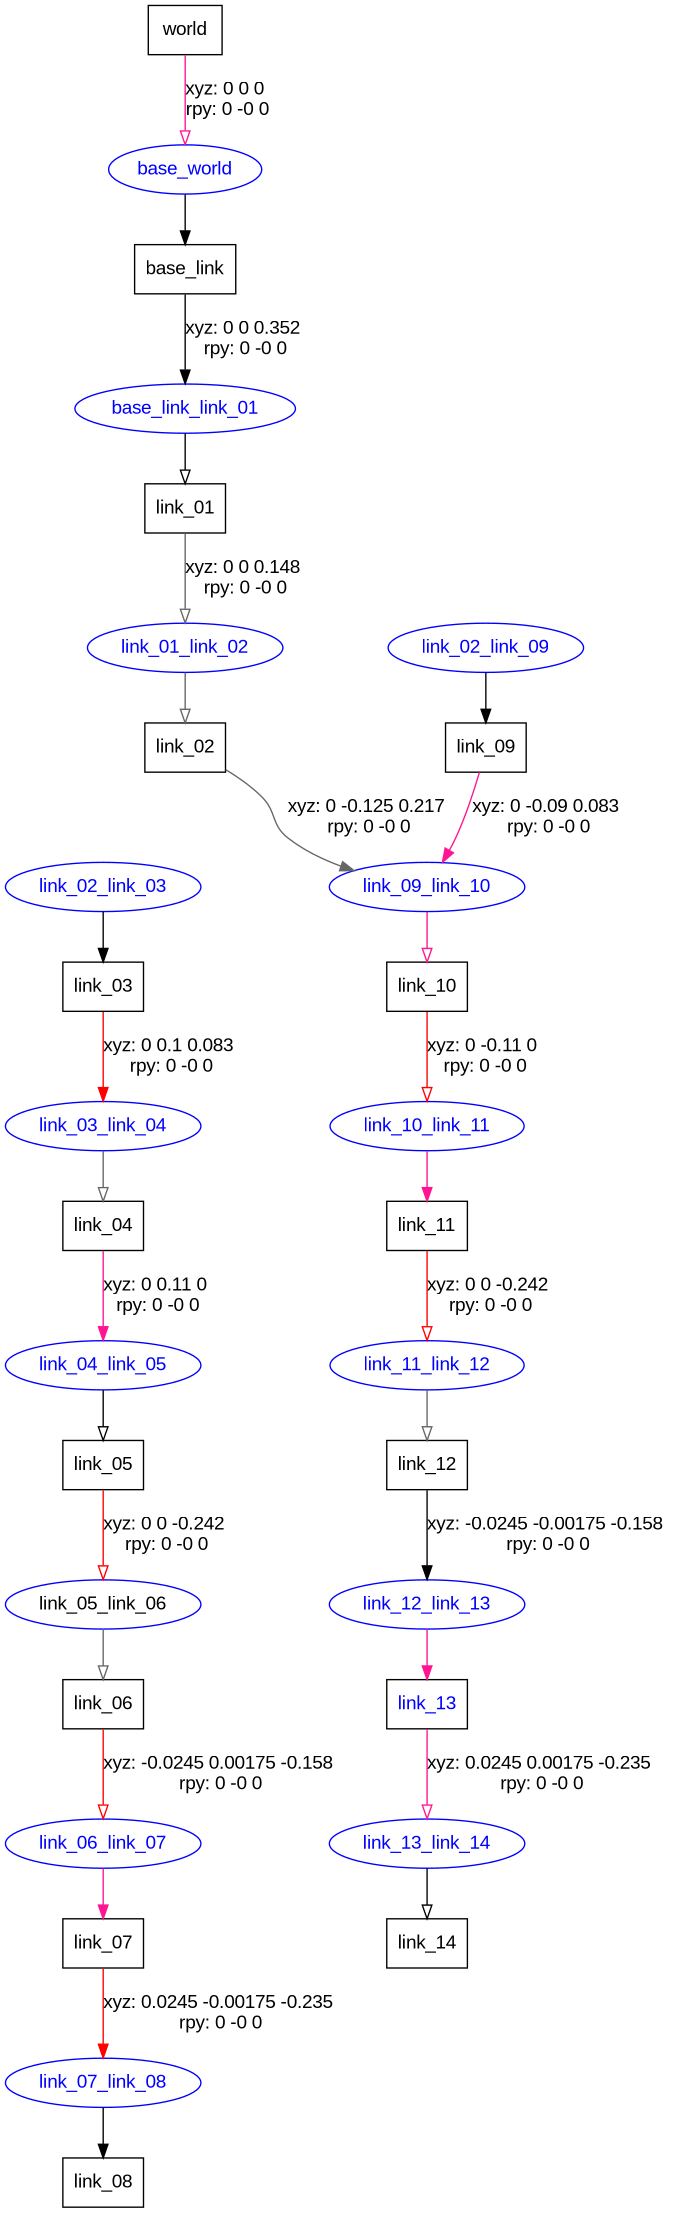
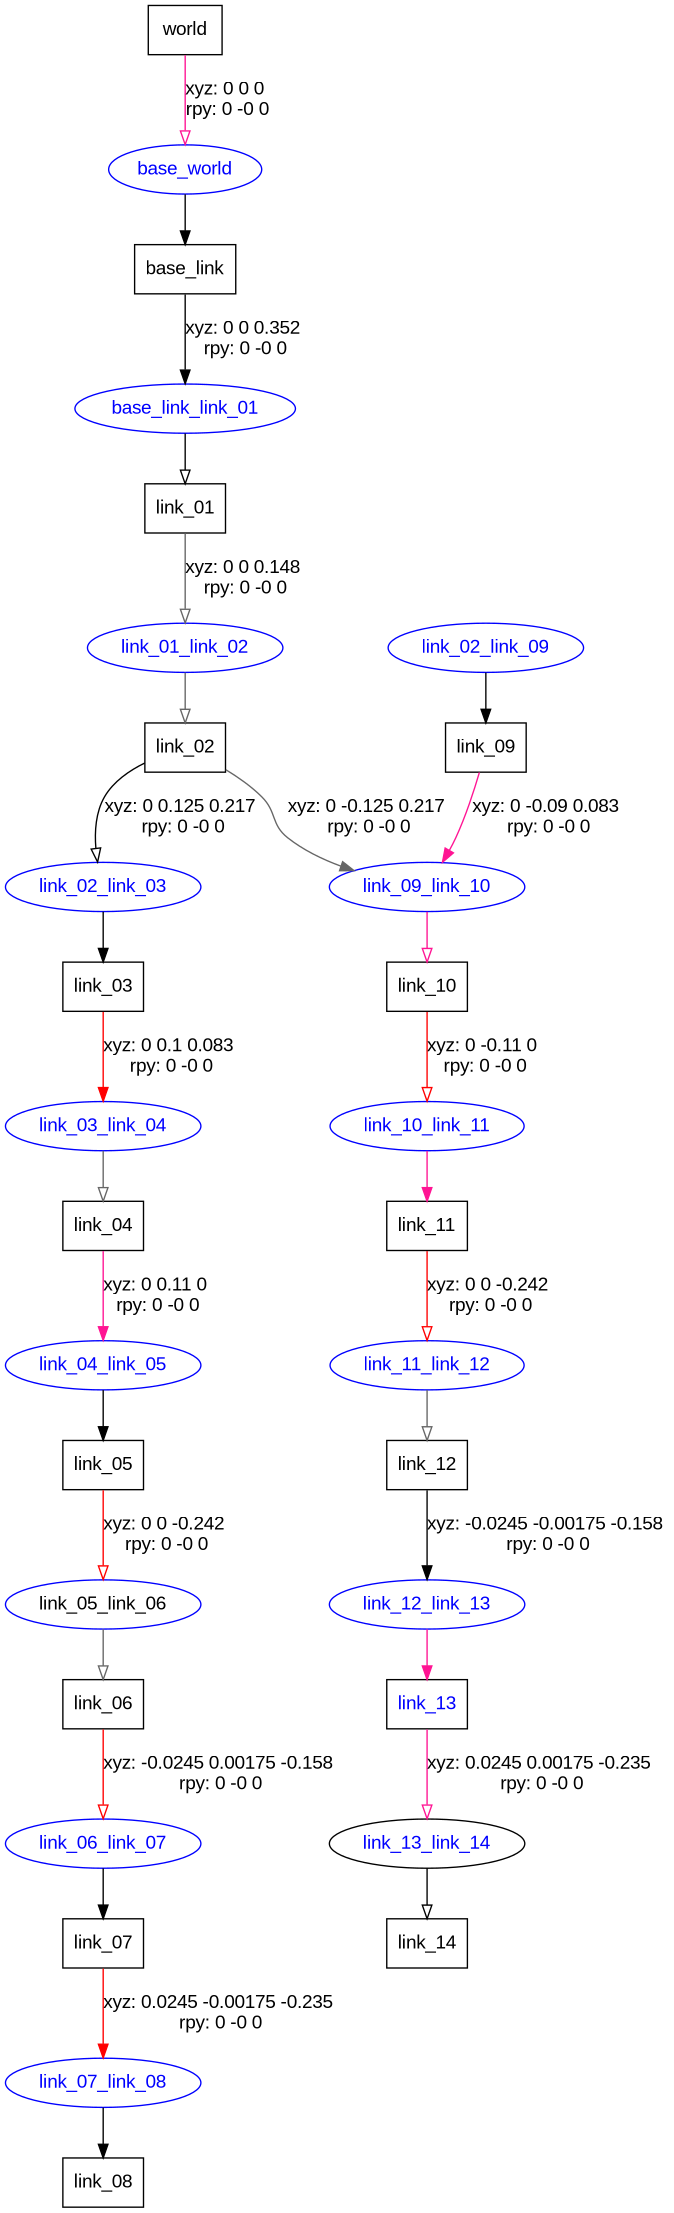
none -> (105, 797)
(103, 1408) -> (103, 1408)
(427, 1844) -> (427, 1844)
(103, 1887) -> (103, 1887)
